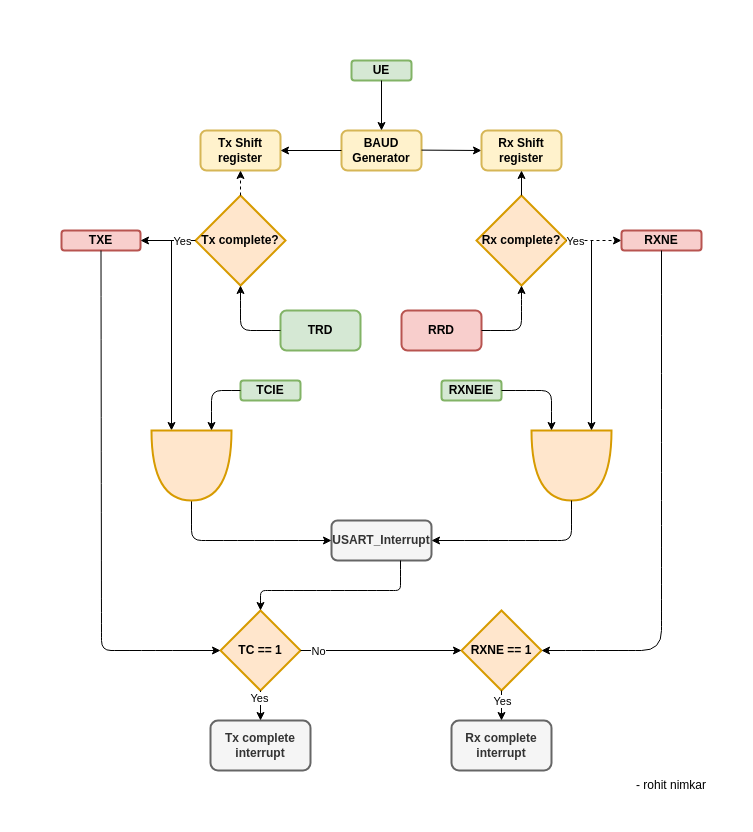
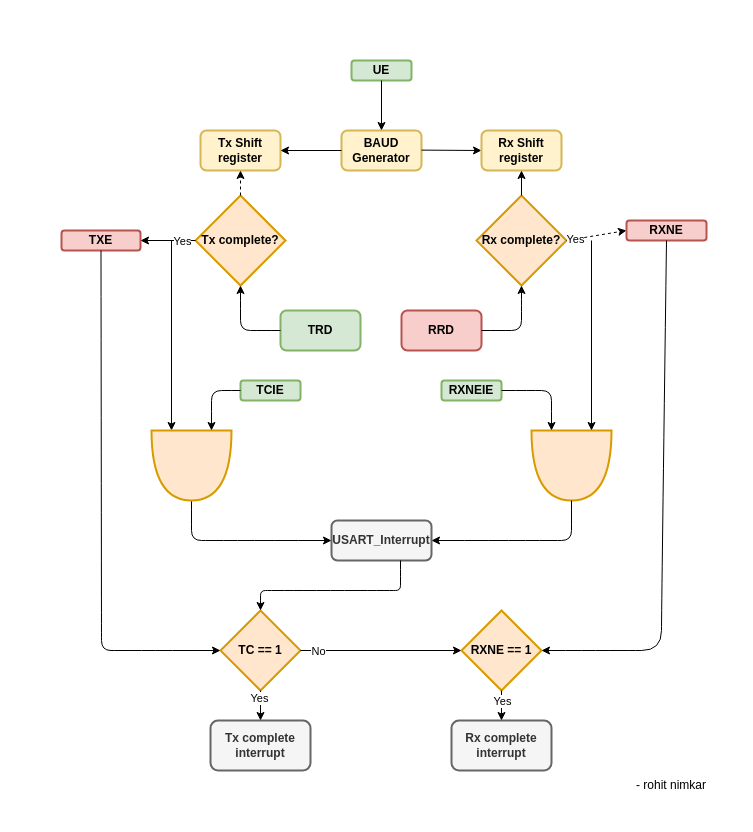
(662, 241) -> (667, 231)
